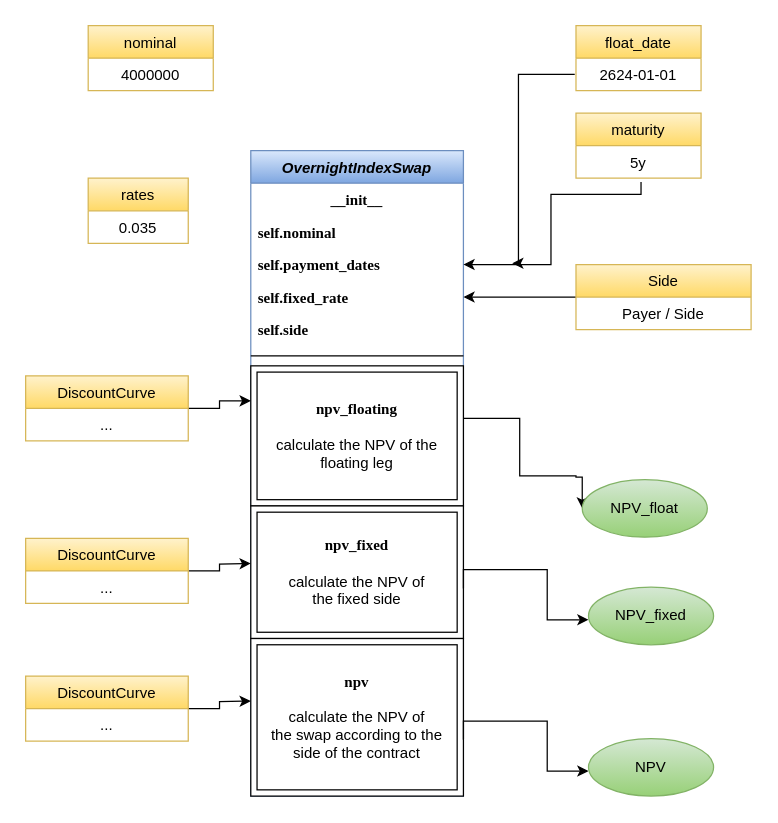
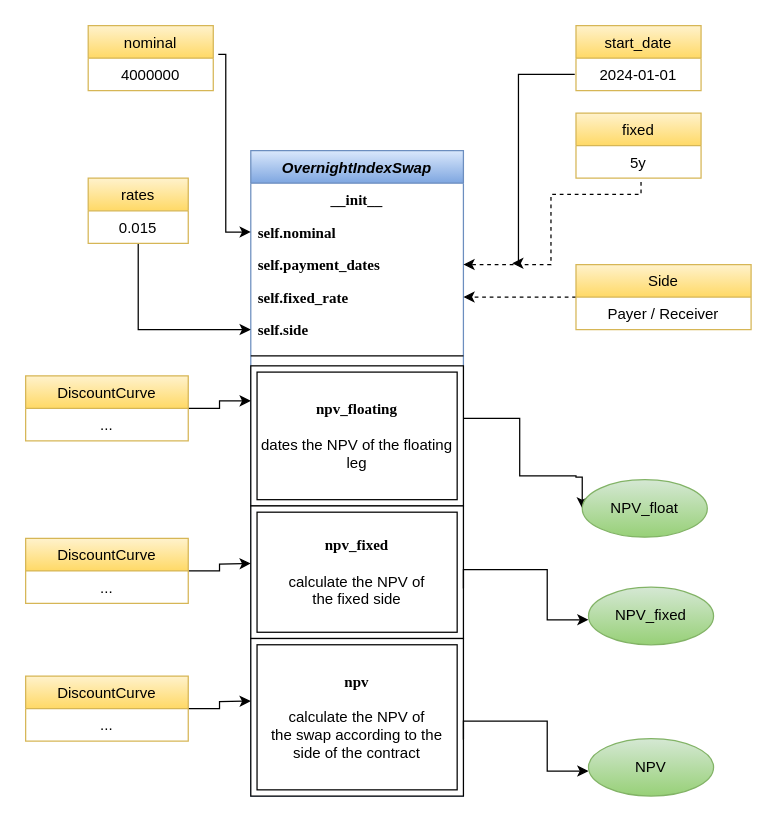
(638, 43) -> (638, 43)
(638, 75) -> (638, 75)
(638, 130) -> (638, 130)
none -> (226, 148)
(551, 217) -> (551, 217)
(138, 228) -> (138, 228)
(522, 297) -> (522, 297)
(663, 314) -> (663, 314)
none -> (148, 329)
(357, 436) -> (357, 436)
